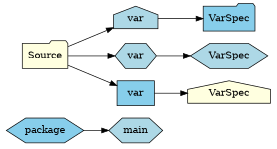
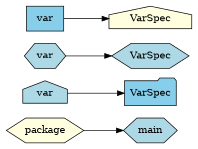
(45, 56) -> none
(45, 130) -> (45, 130)
